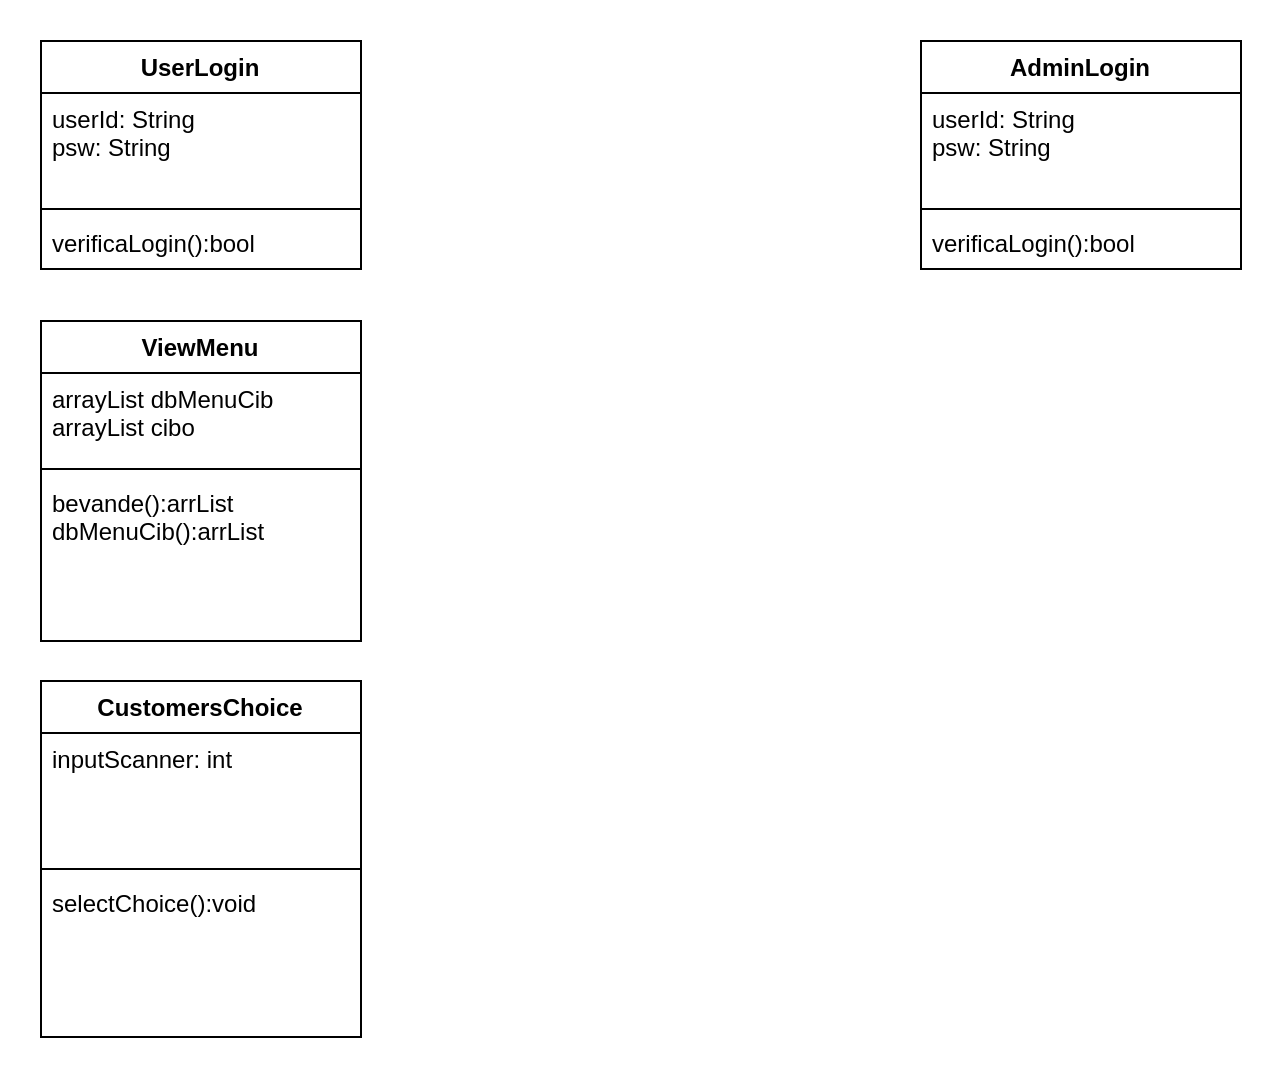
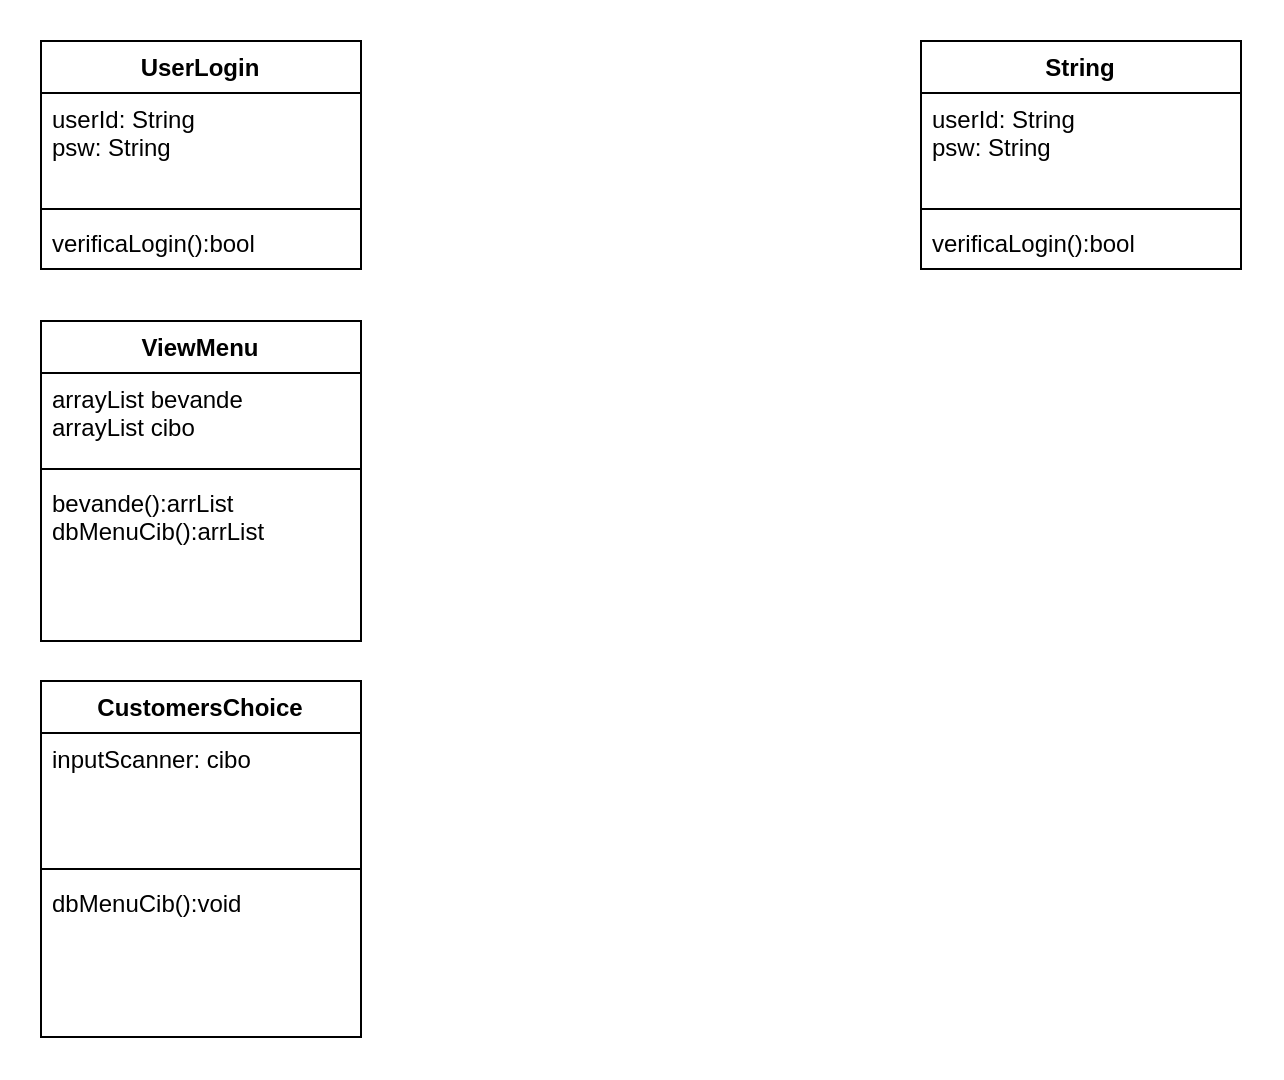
(1080, 68) -> (1080, 68)
(170, 400) -> (160, 400)
(154, 760) -> (160, 760)
(167, 904) -> (150, 904)
